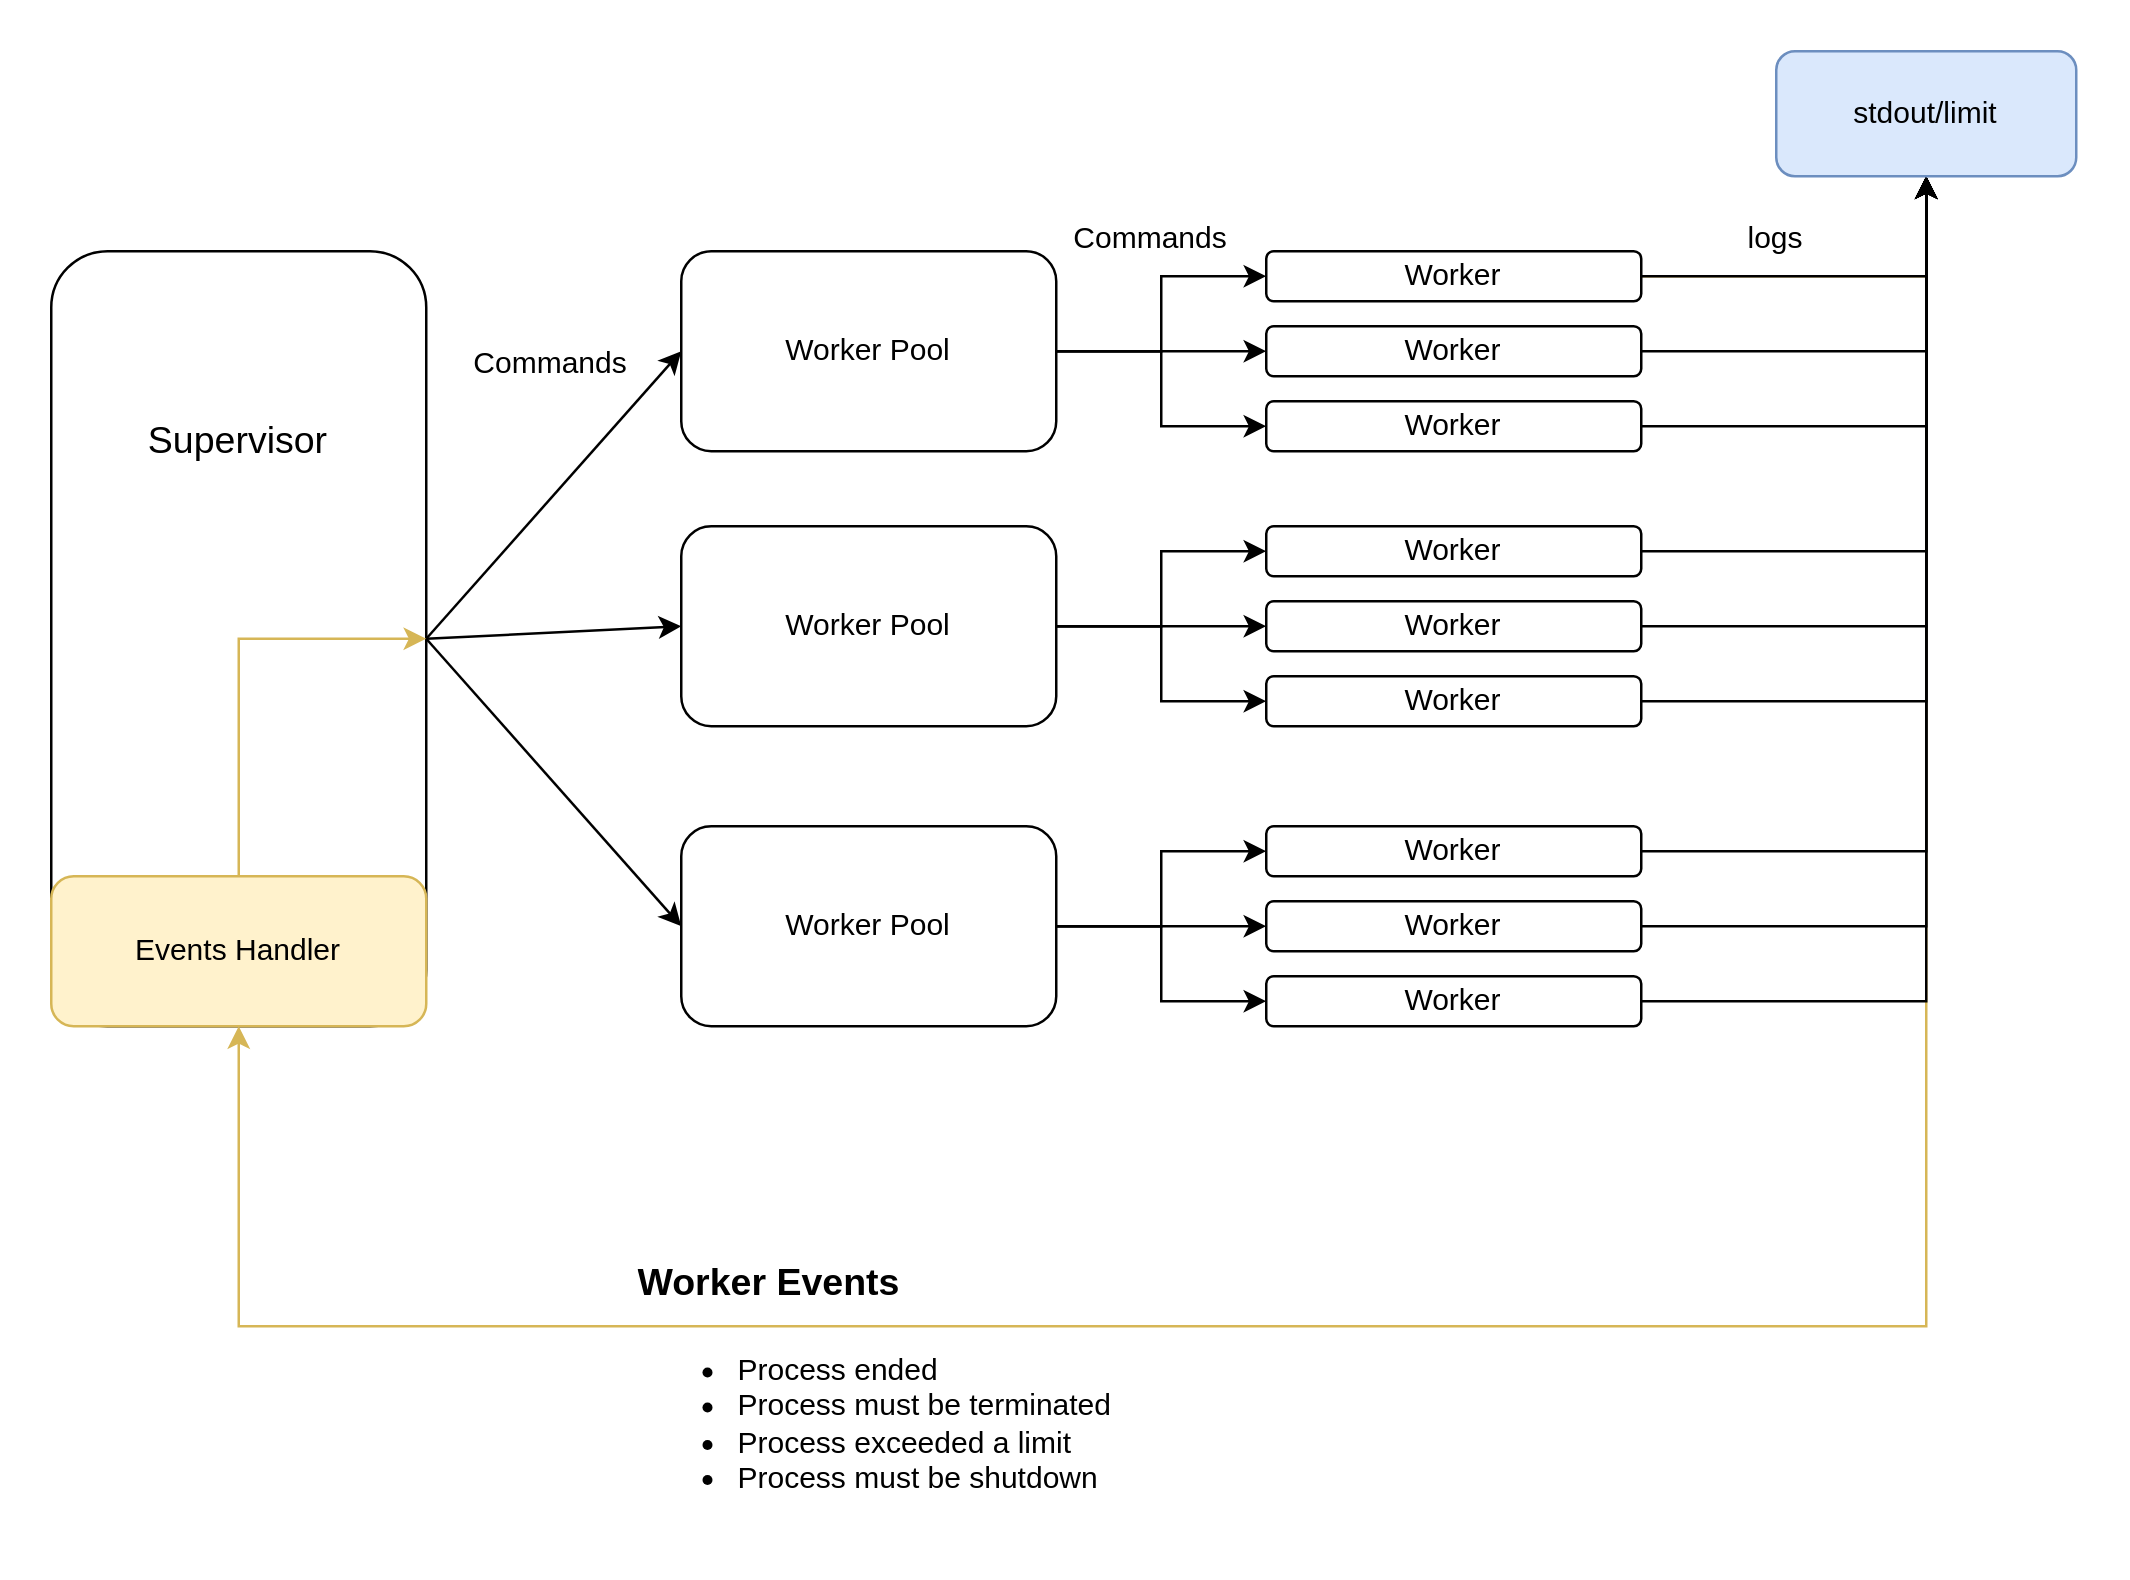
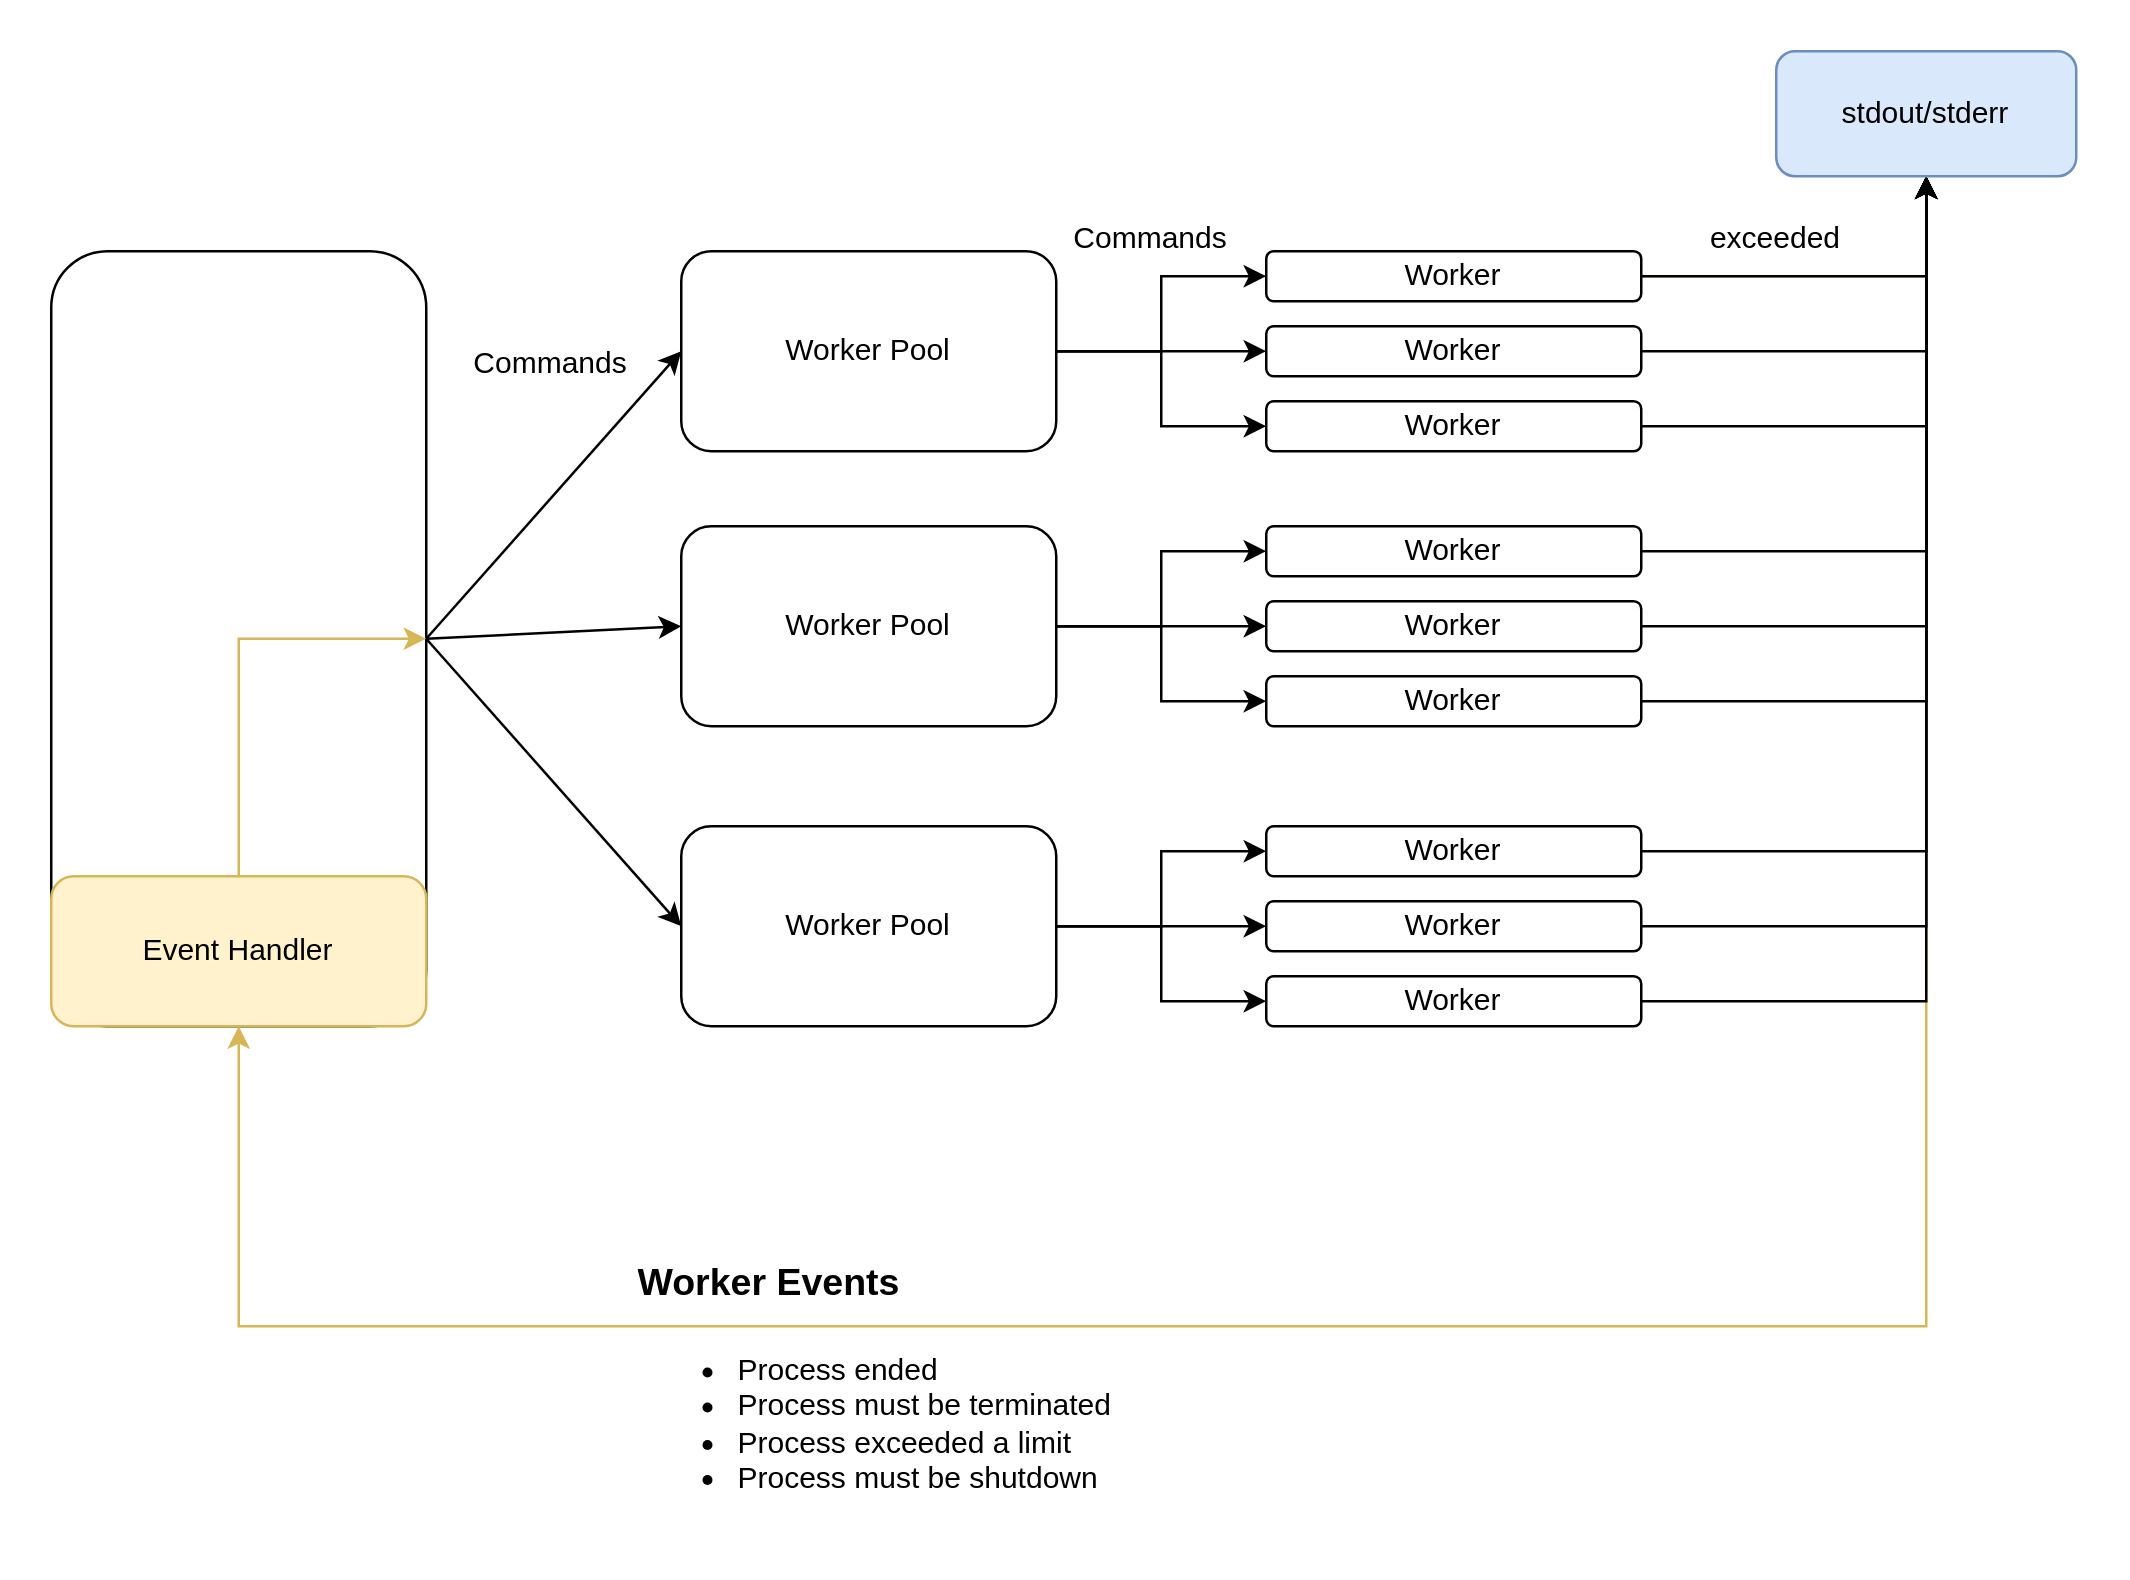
(1926, 114) -> (1926, 114)
(1776, 239) -> (1776, 239)
(239, 439) -> none
(239, 951) -> (239, 951)
